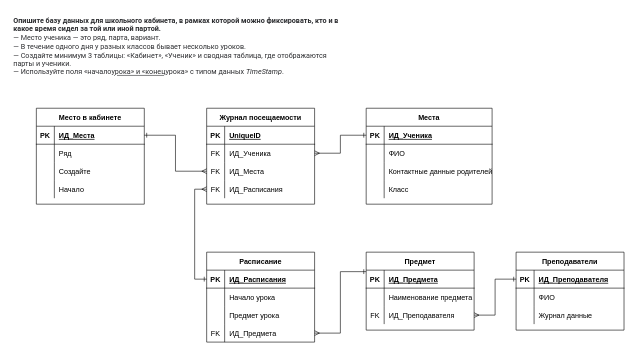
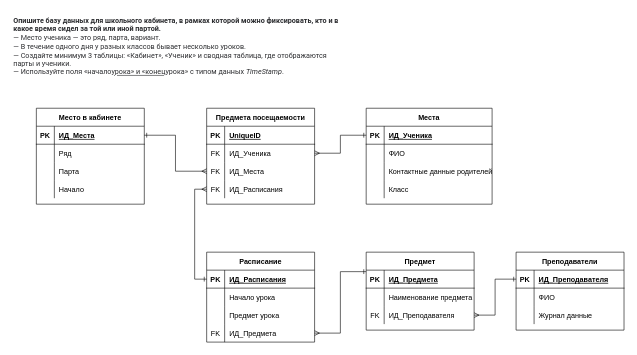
(260, 118) -> (260, 118)
(75, 172) -> (69, 172)
